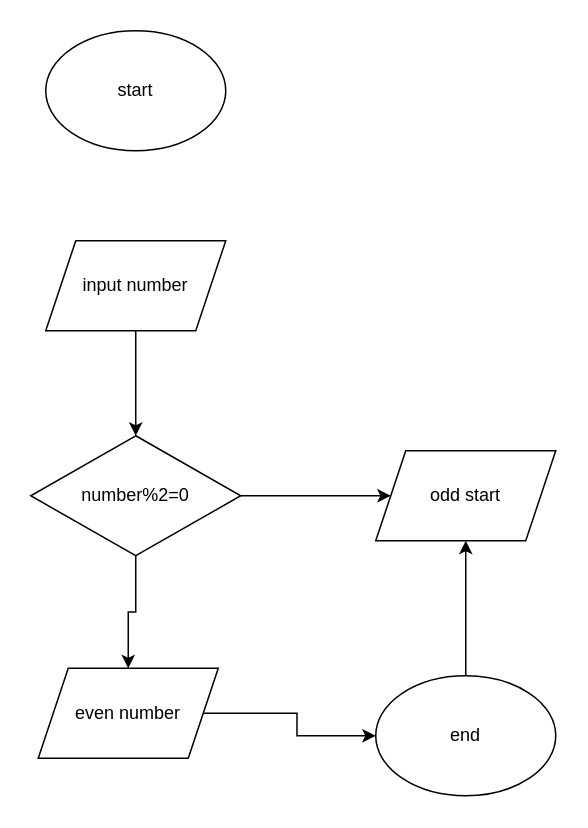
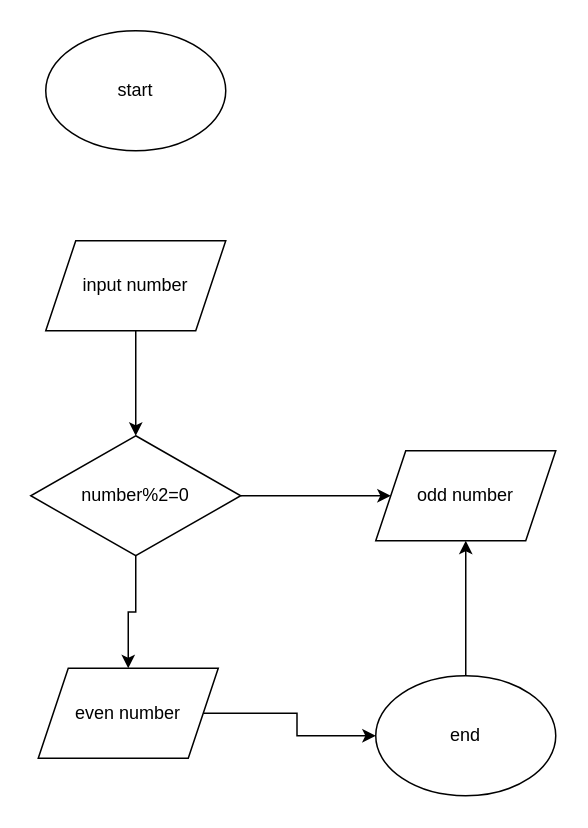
(466, 496) -> (466, 496)
